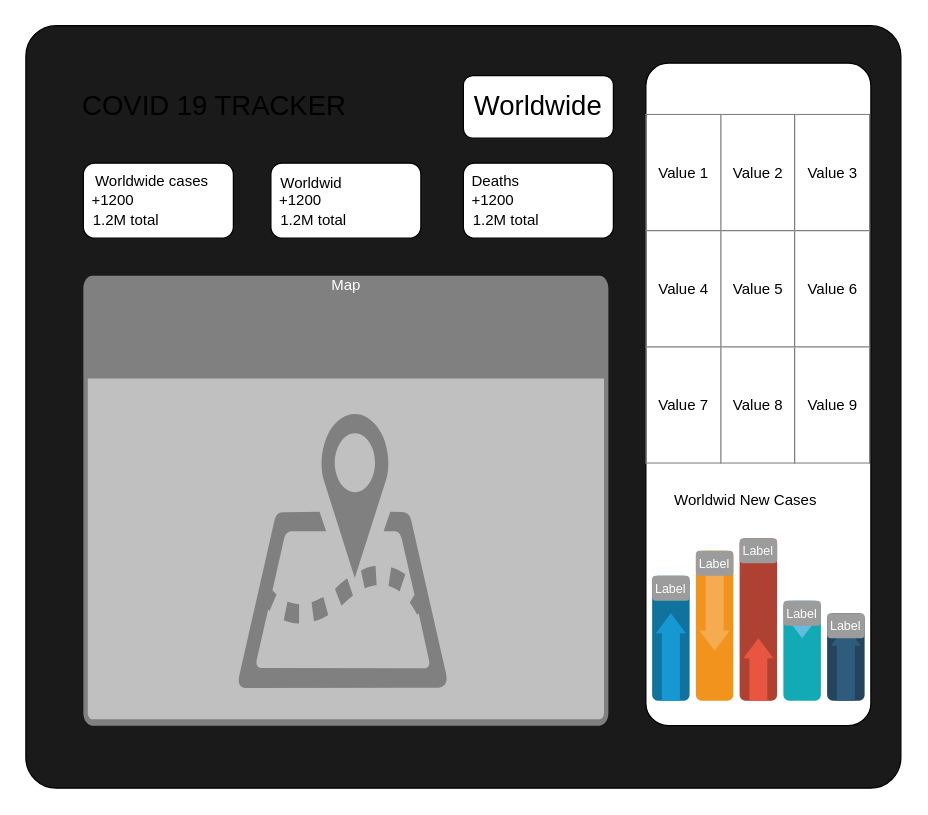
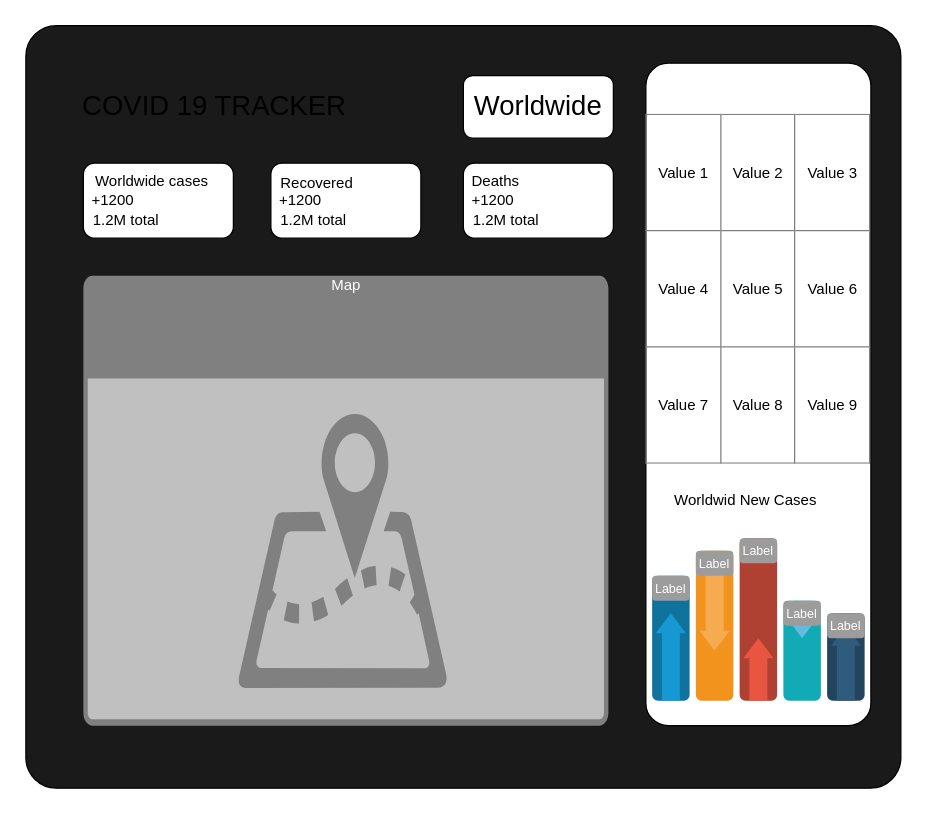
(310, 183) -> (318, 183)
